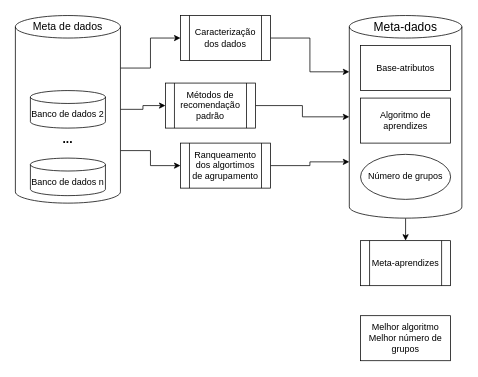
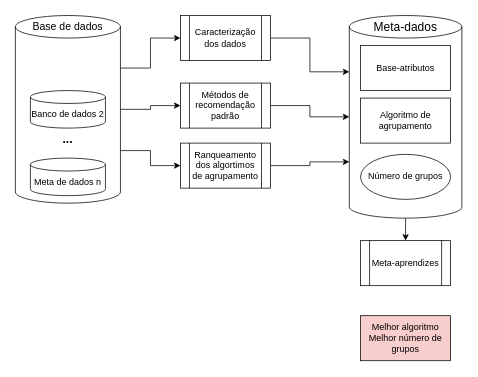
(68, 27) -> (68, 27)
(210, 105) -> (225, 105)
(405, 120) -> (405, 120)
(68, 182) -> (68, 182)
(405, 338) -> (405, 338)
